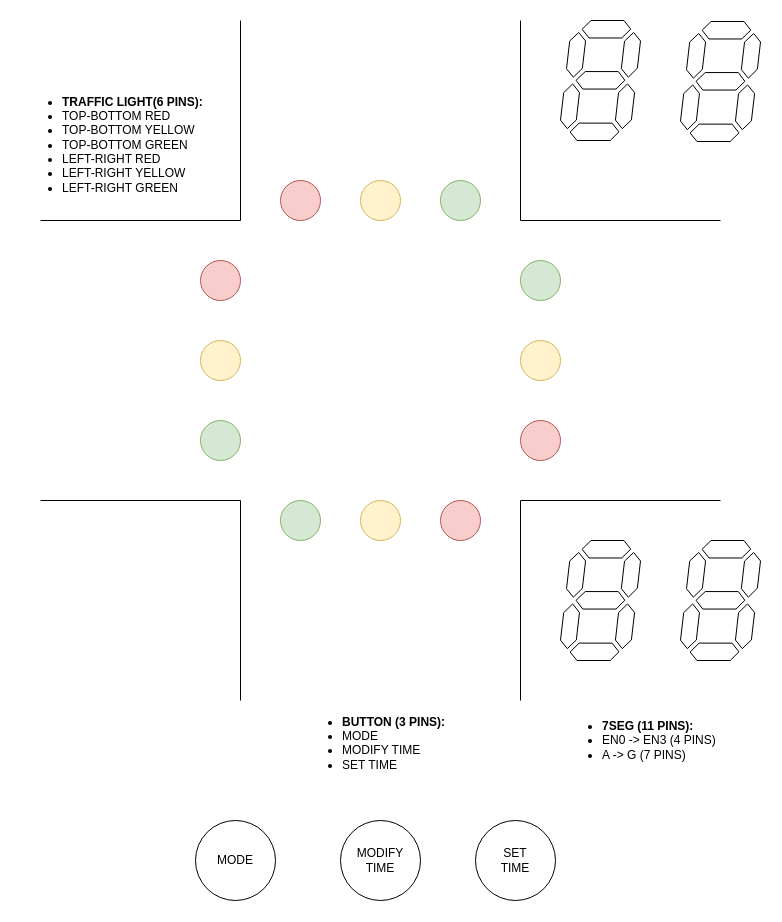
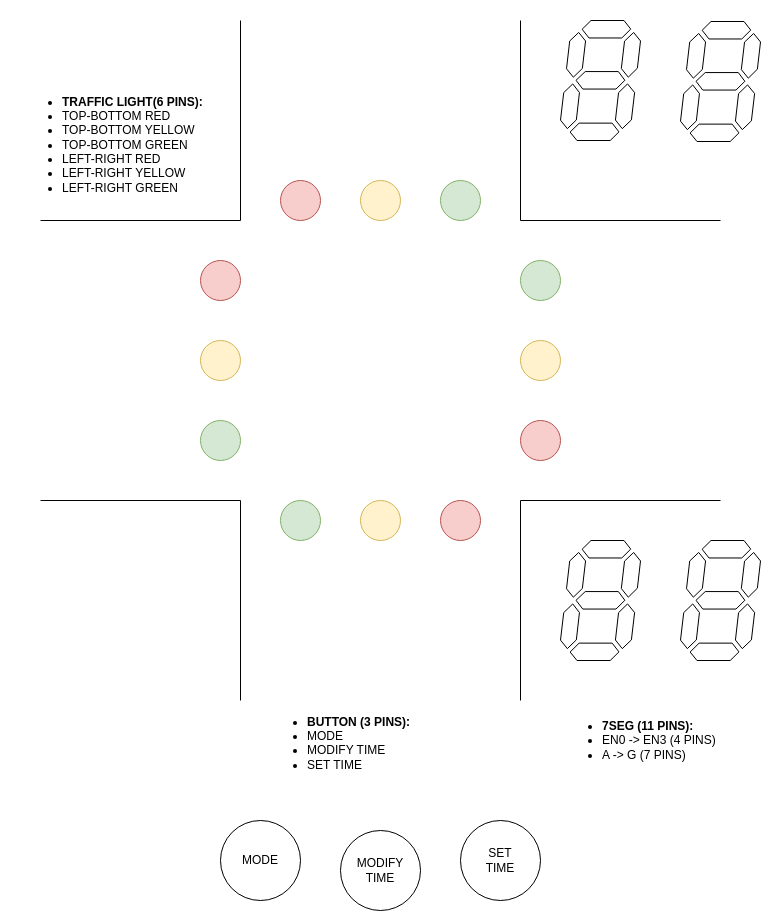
(381, 741) -> (346, 741)
(236, 861) -> (261, 861)
(381, 861) -> (381, 871)
(516, 861) -> (501, 861)
